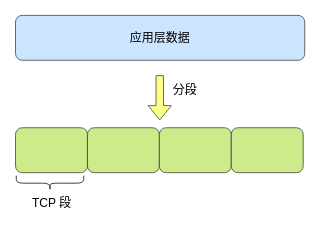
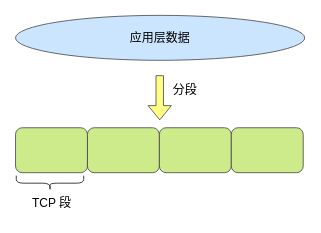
(160, 38) -> (160, 38)
